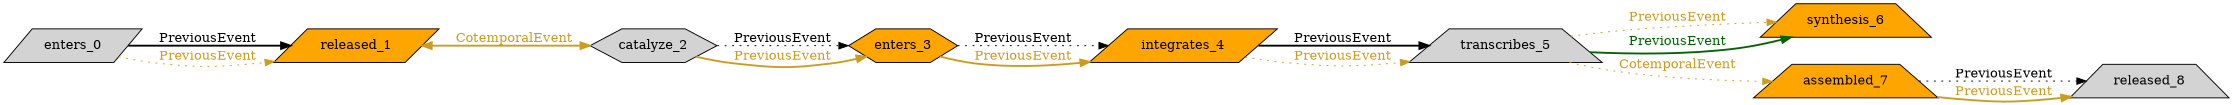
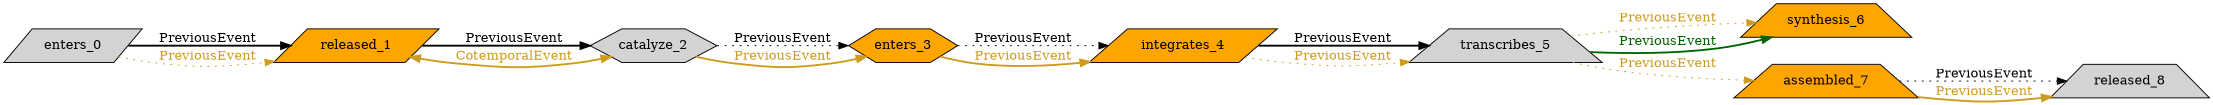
none -> (501, 46)
(1678, 65) -> (1668, 64)
